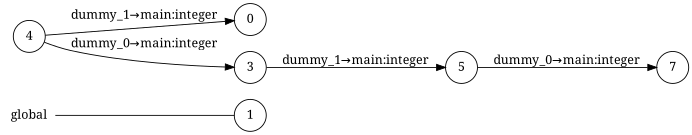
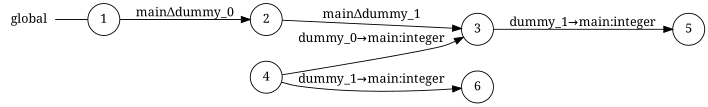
(250, 20) -> (477, 87)
none -> (266, 20)
(673, 67) -> none
